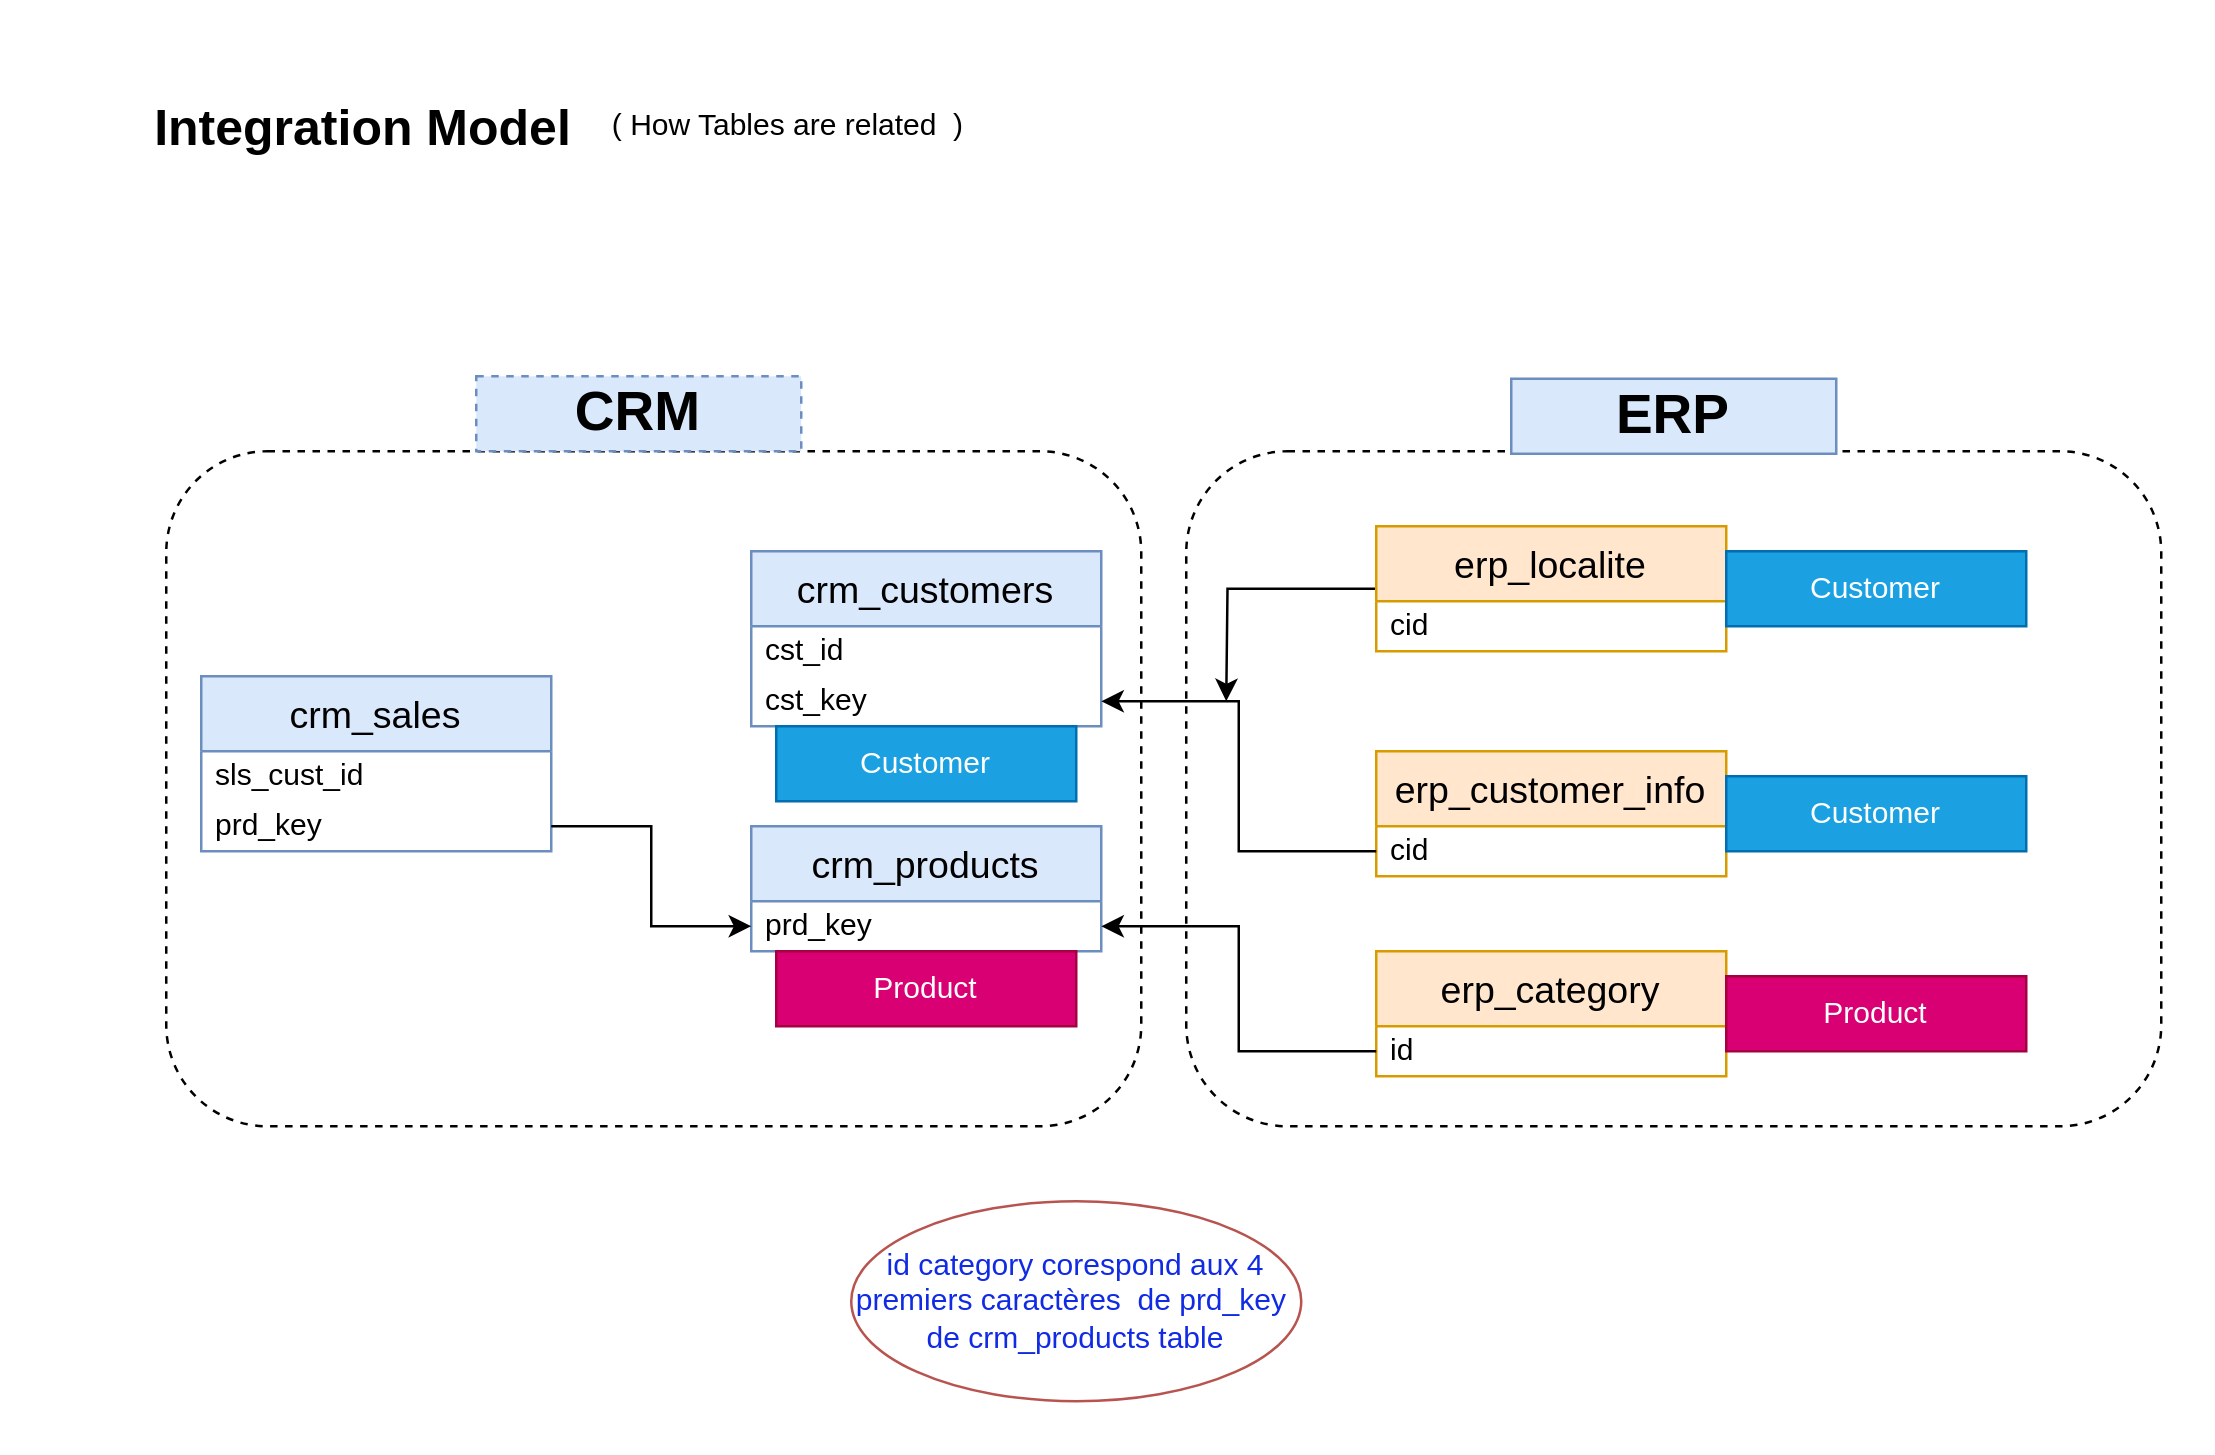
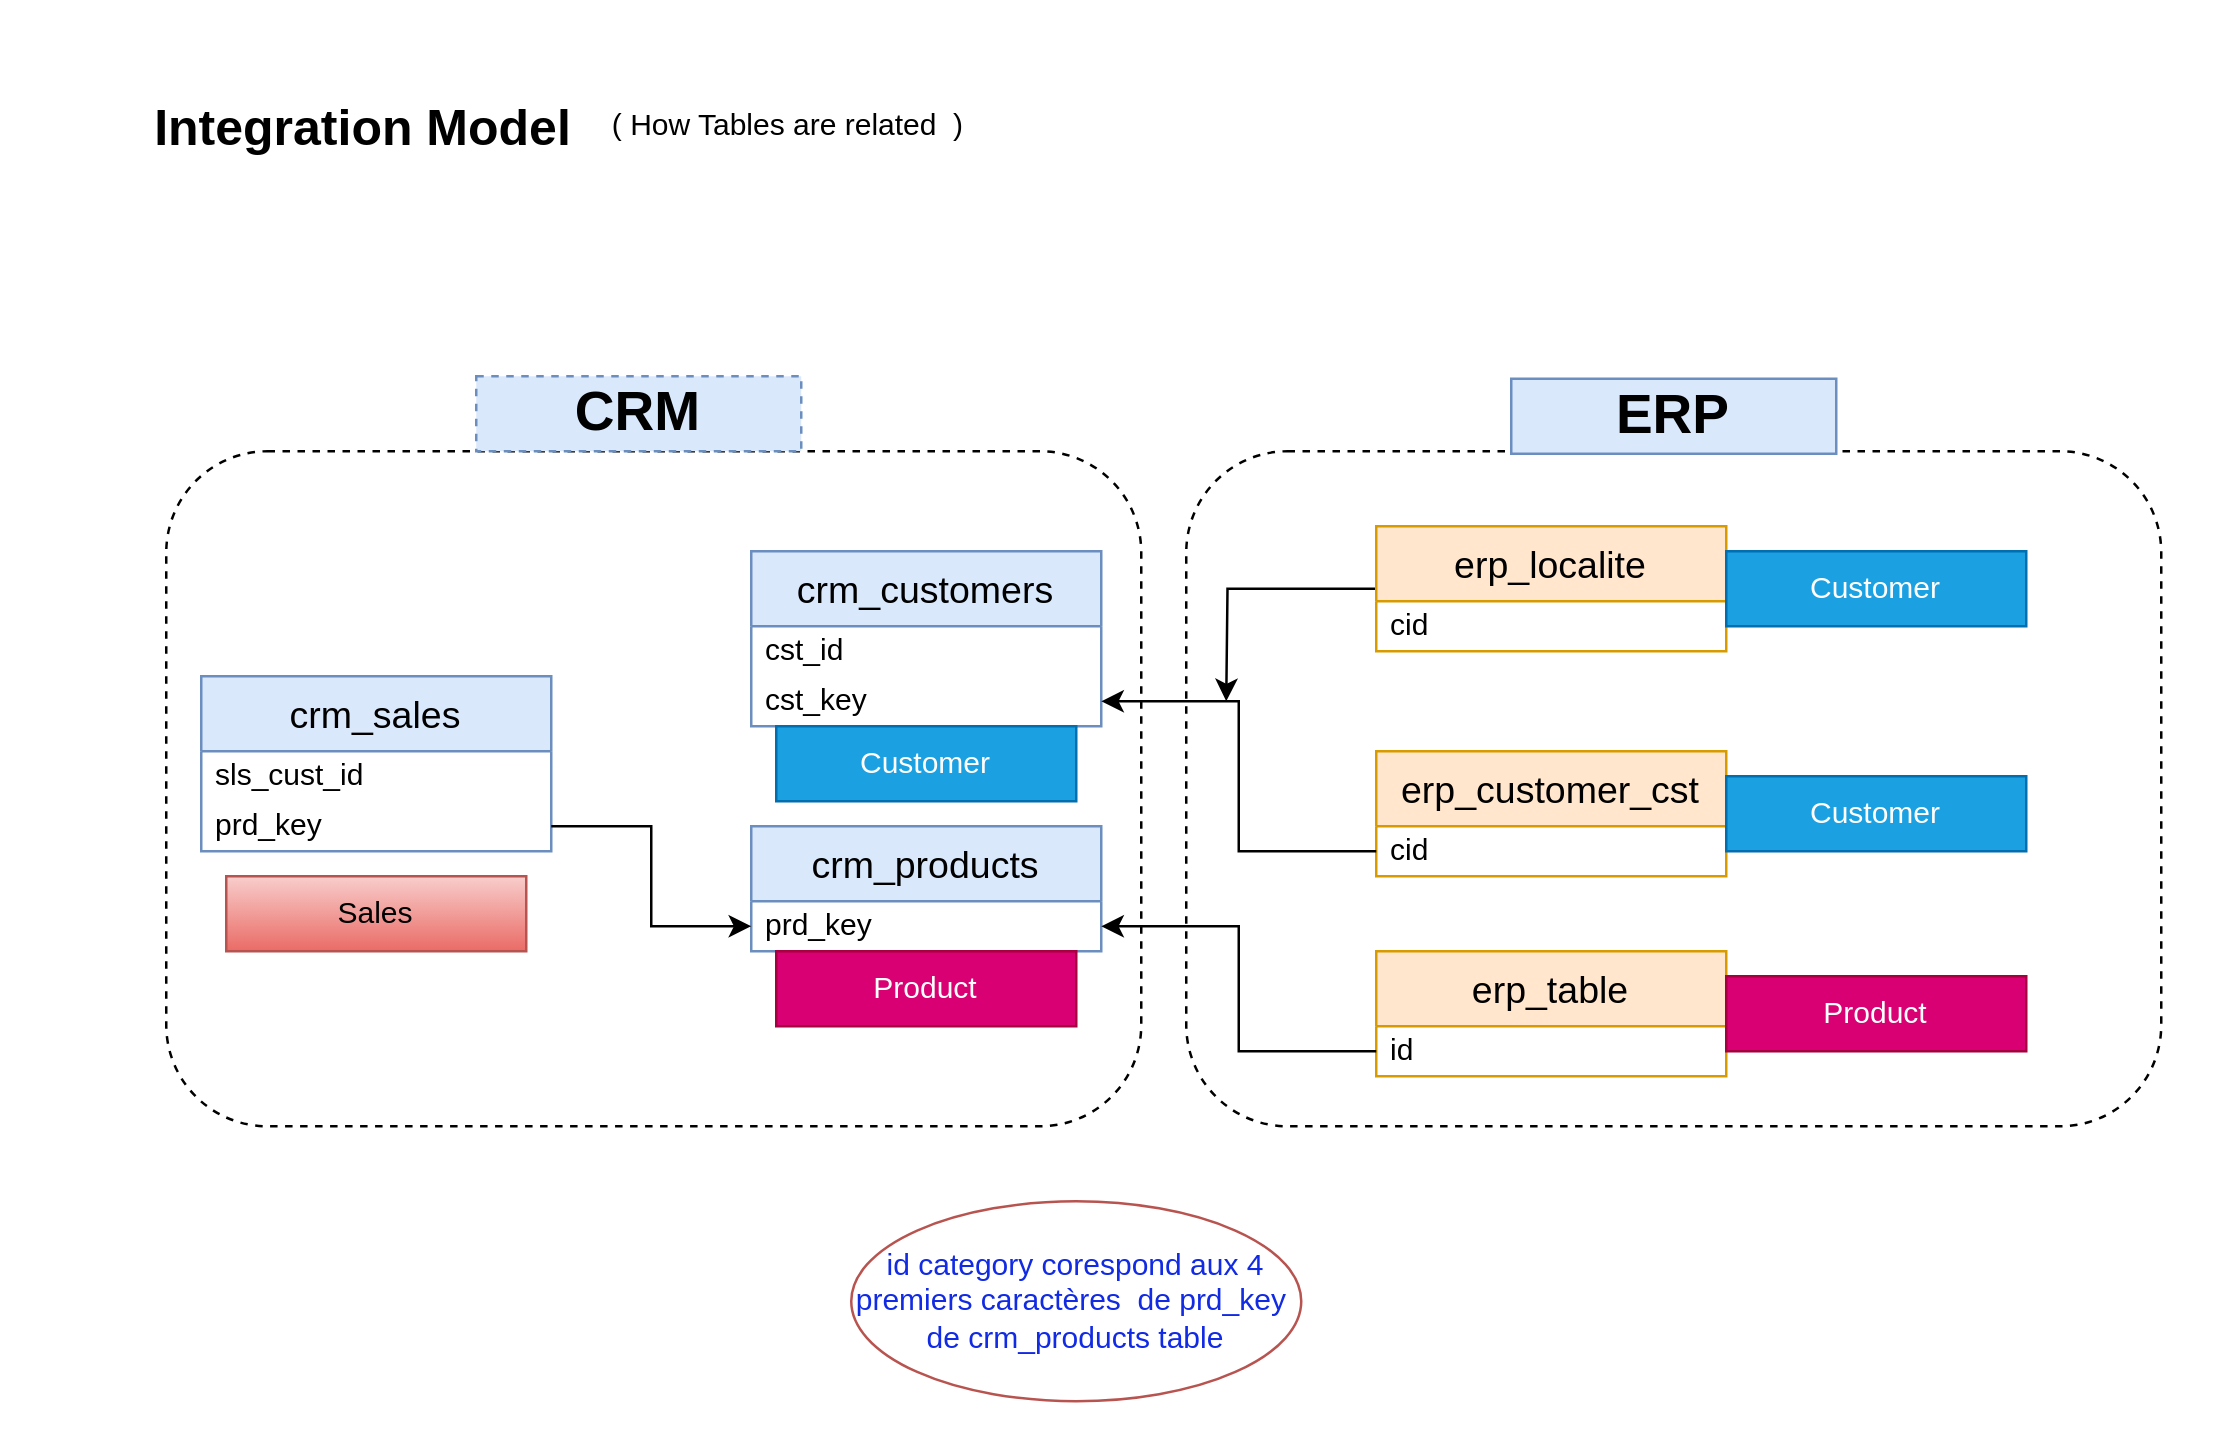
(1551, 789) -> (1551, 789)
none -> (376, 914)
(1551, 989) -> (1551, 989)
